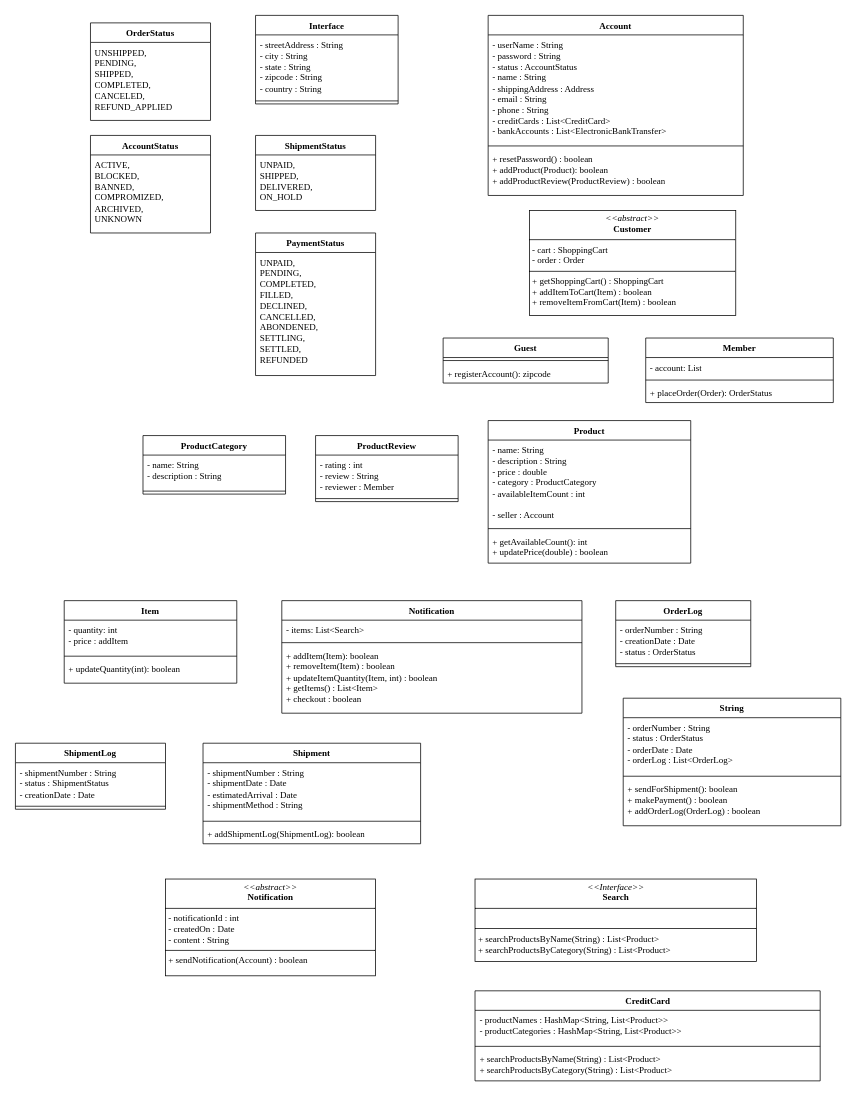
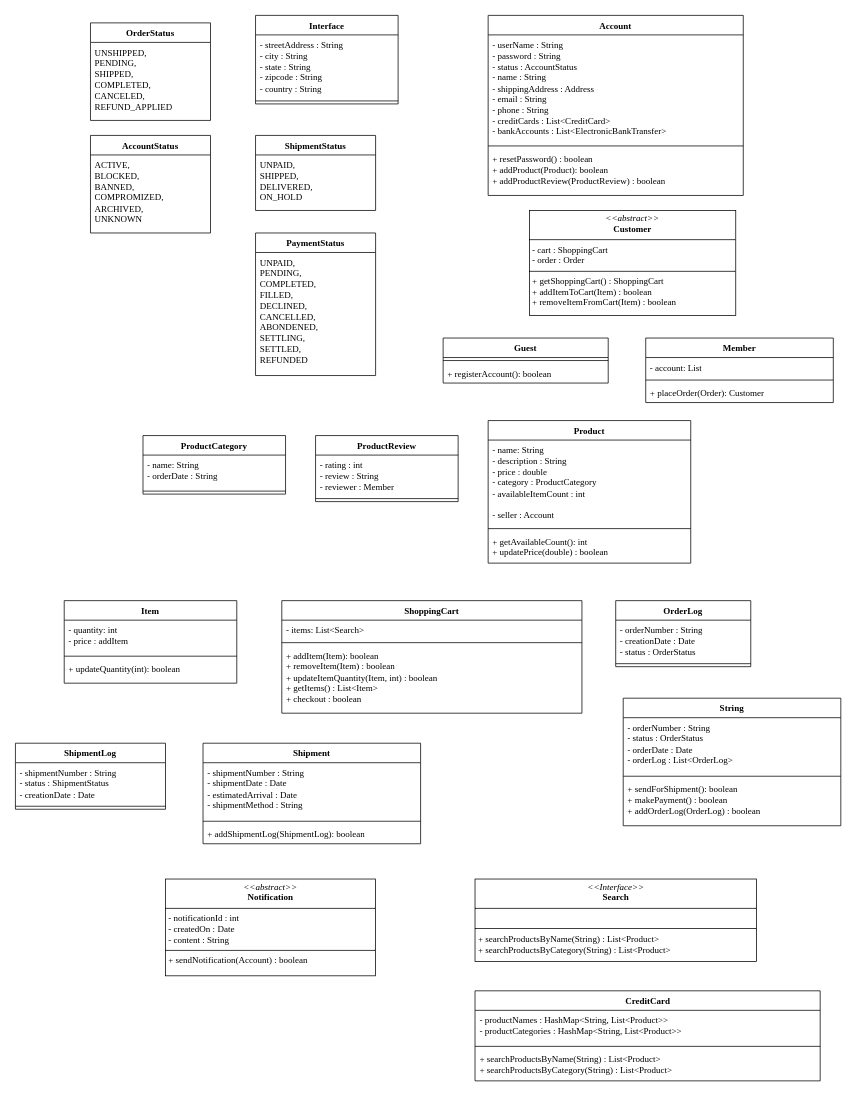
(512, 374) -> (512, 374)
(726, 394) -> (718, 394)
(195, 471) -> (192, 471)
(432, 611) -> (432, 611)
